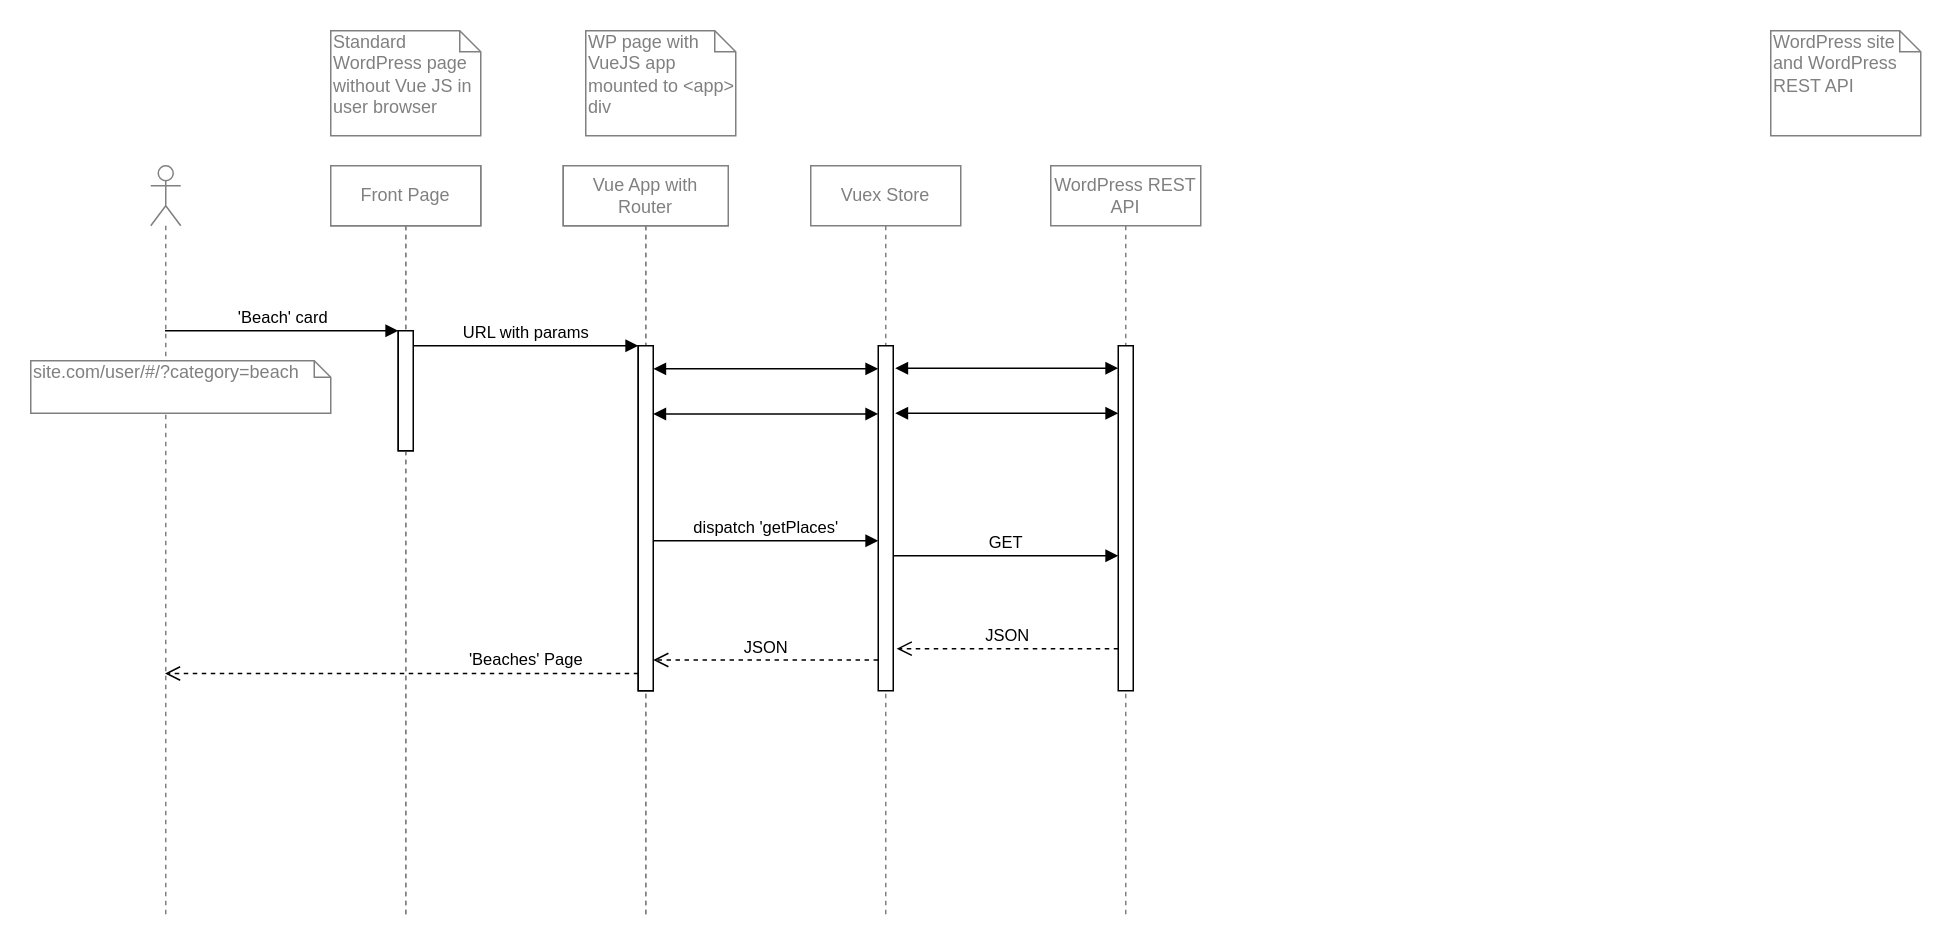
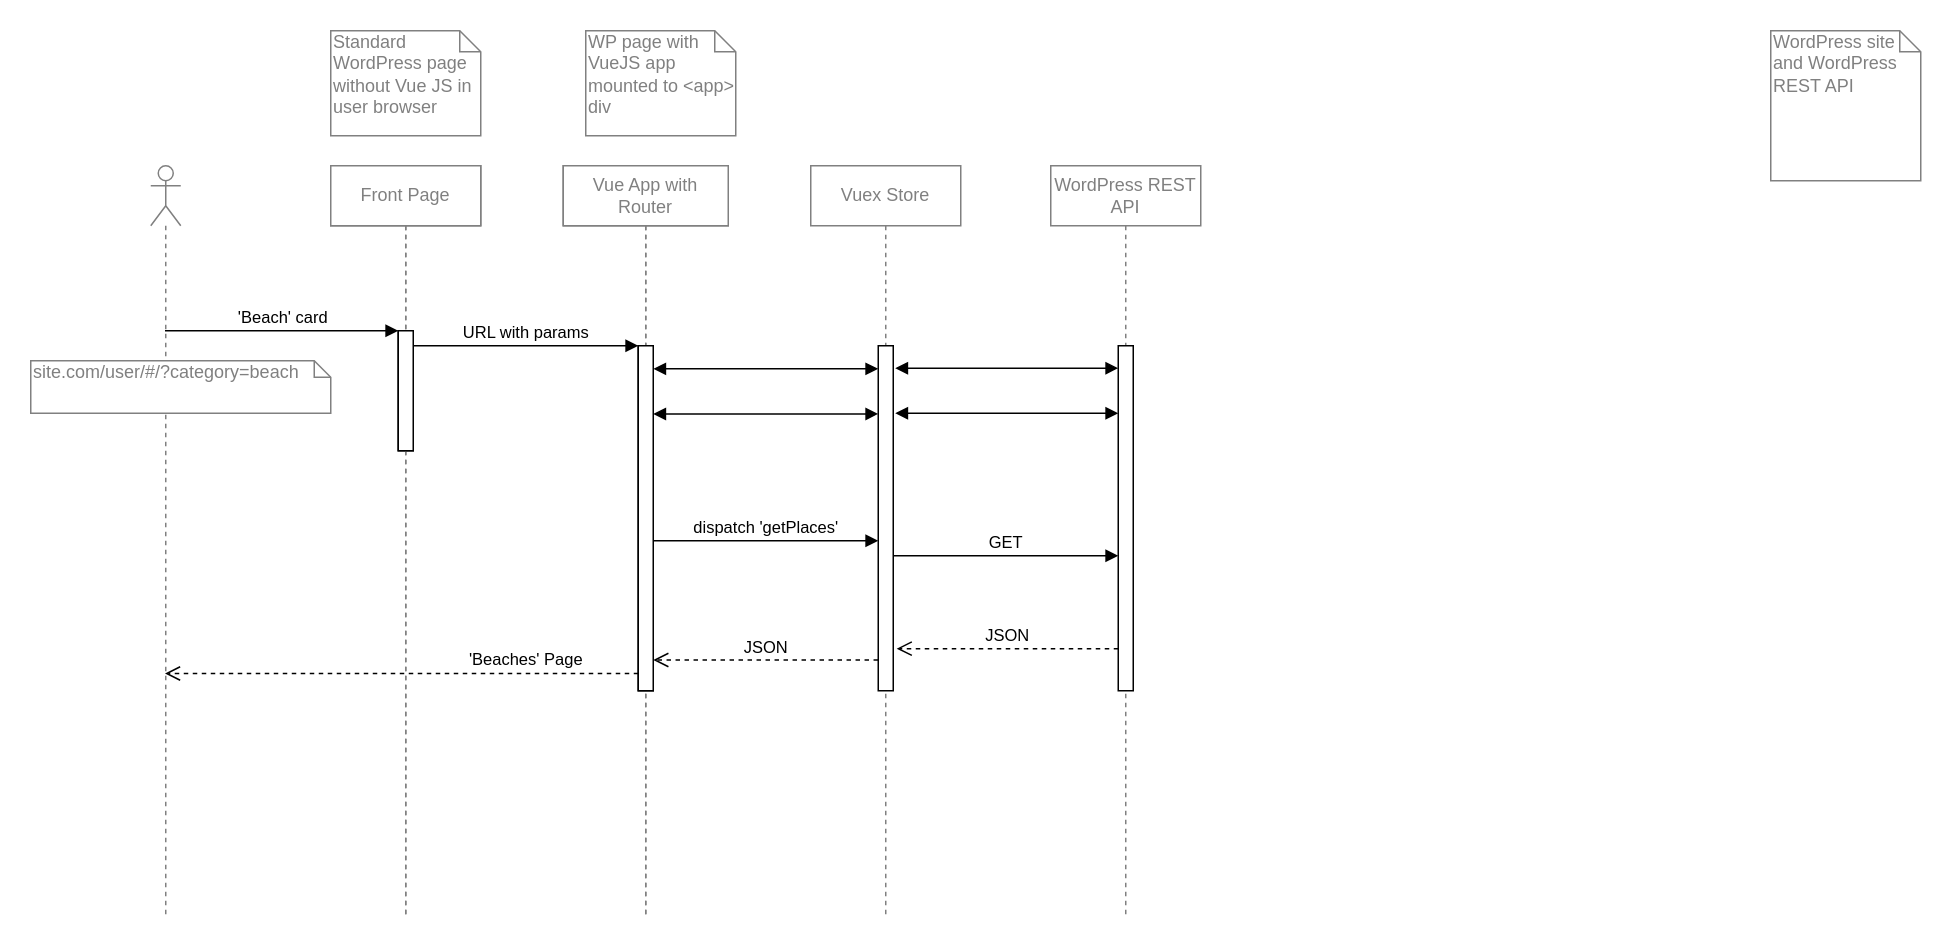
(1846, 83) -> (1846, 106)
